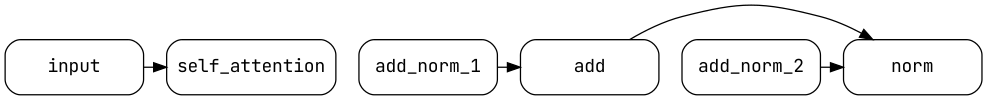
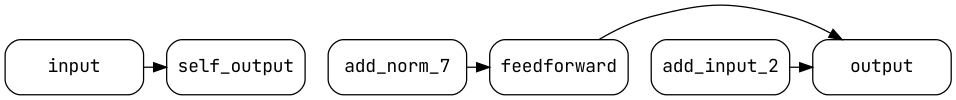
(251, 67) -> (236, 67)
(428, 67) -> (397, 67)
(590, 67) -> (559, 67)
(751, 67) -> (720, 67)
(913, 67) -> (882, 67)
